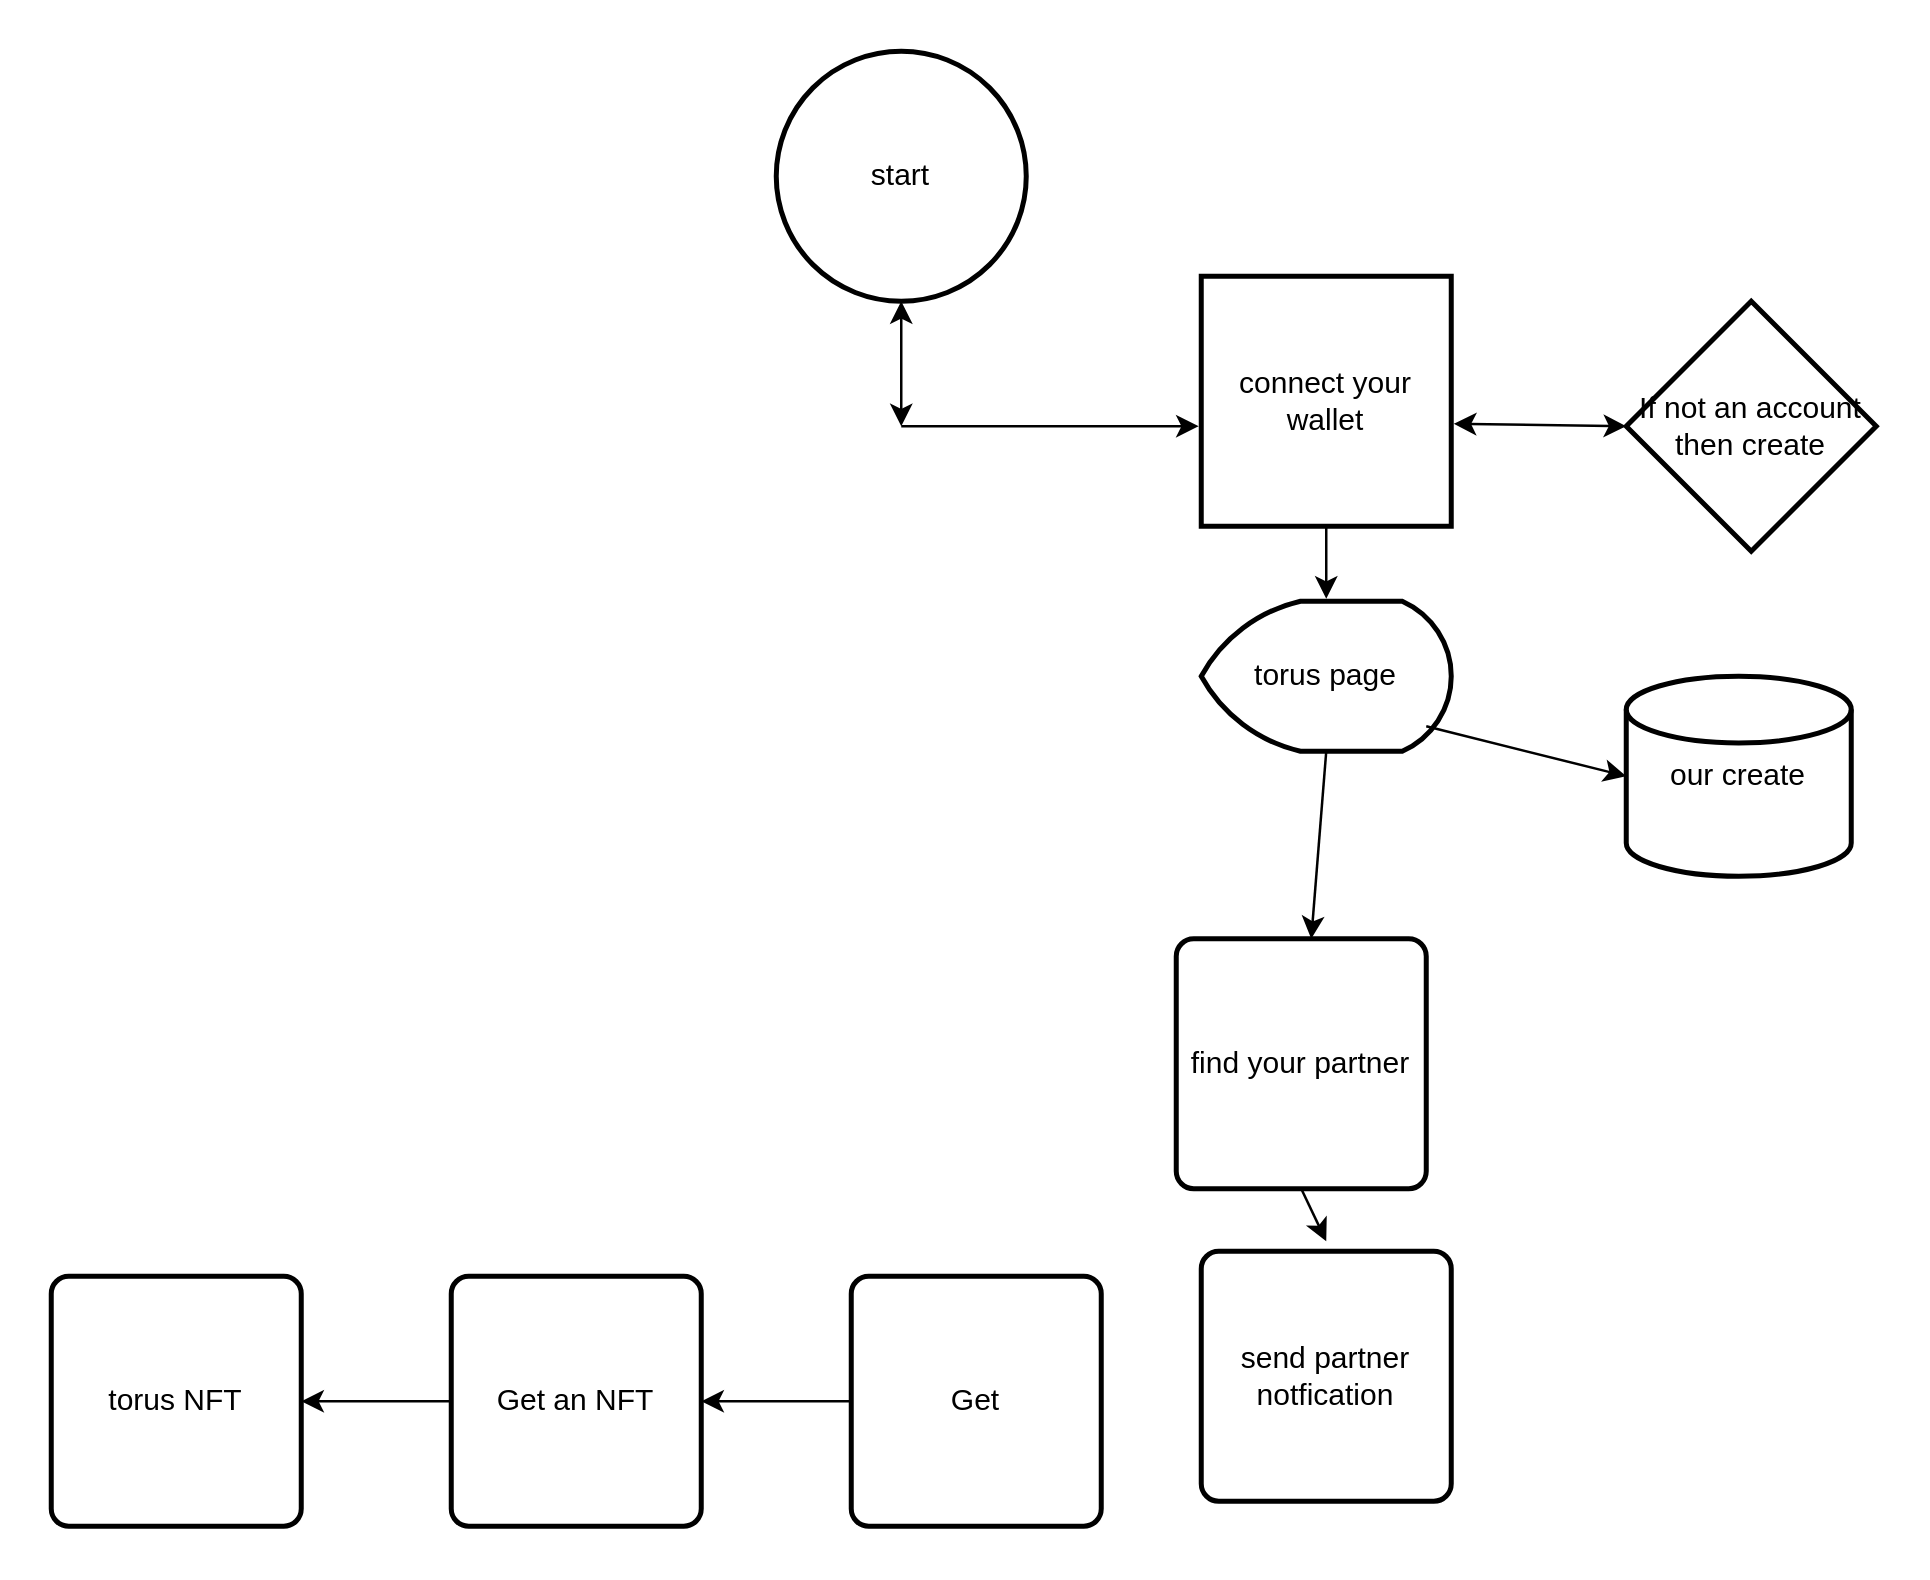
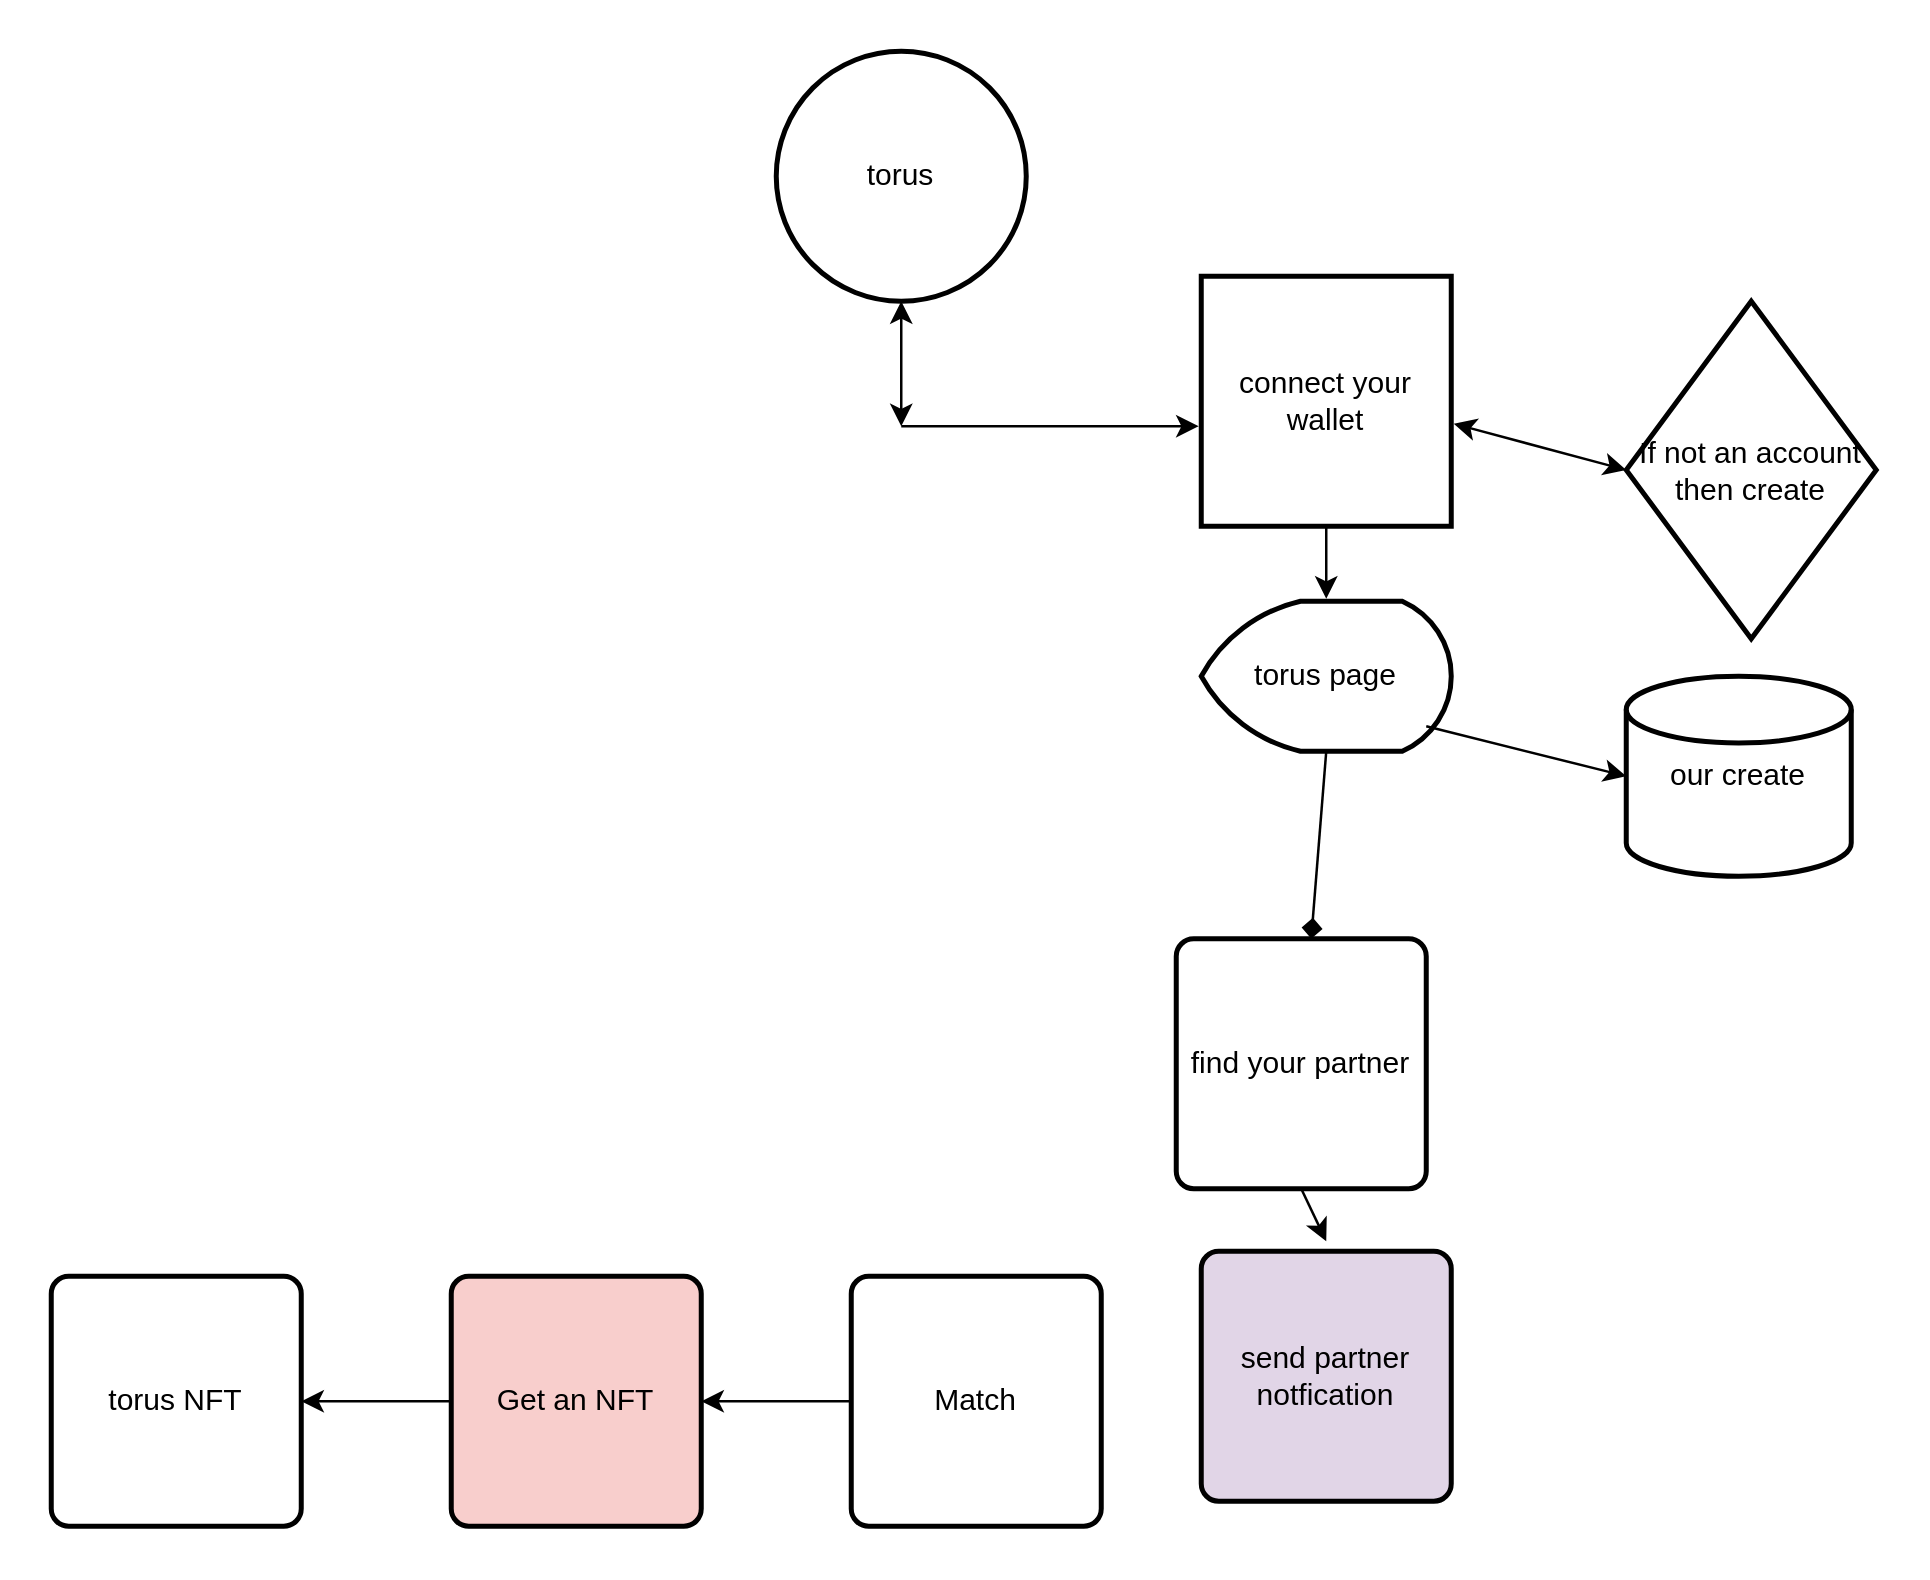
(901, 176) -> (901, 176)
(1751, 426) -> (1751, 470)
(1313, 919) -> (1313, 918)
(1326, 1376) -> (1326, 1376)
(576, 1401) -> (576, 1401)
(976, 1401) -> (976, 1401)
